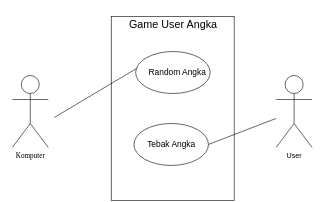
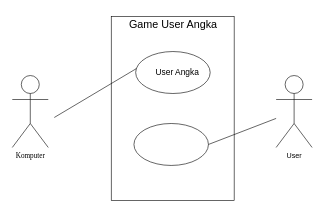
(178, 72) -> (178, 72)
(171, 144) -> none
